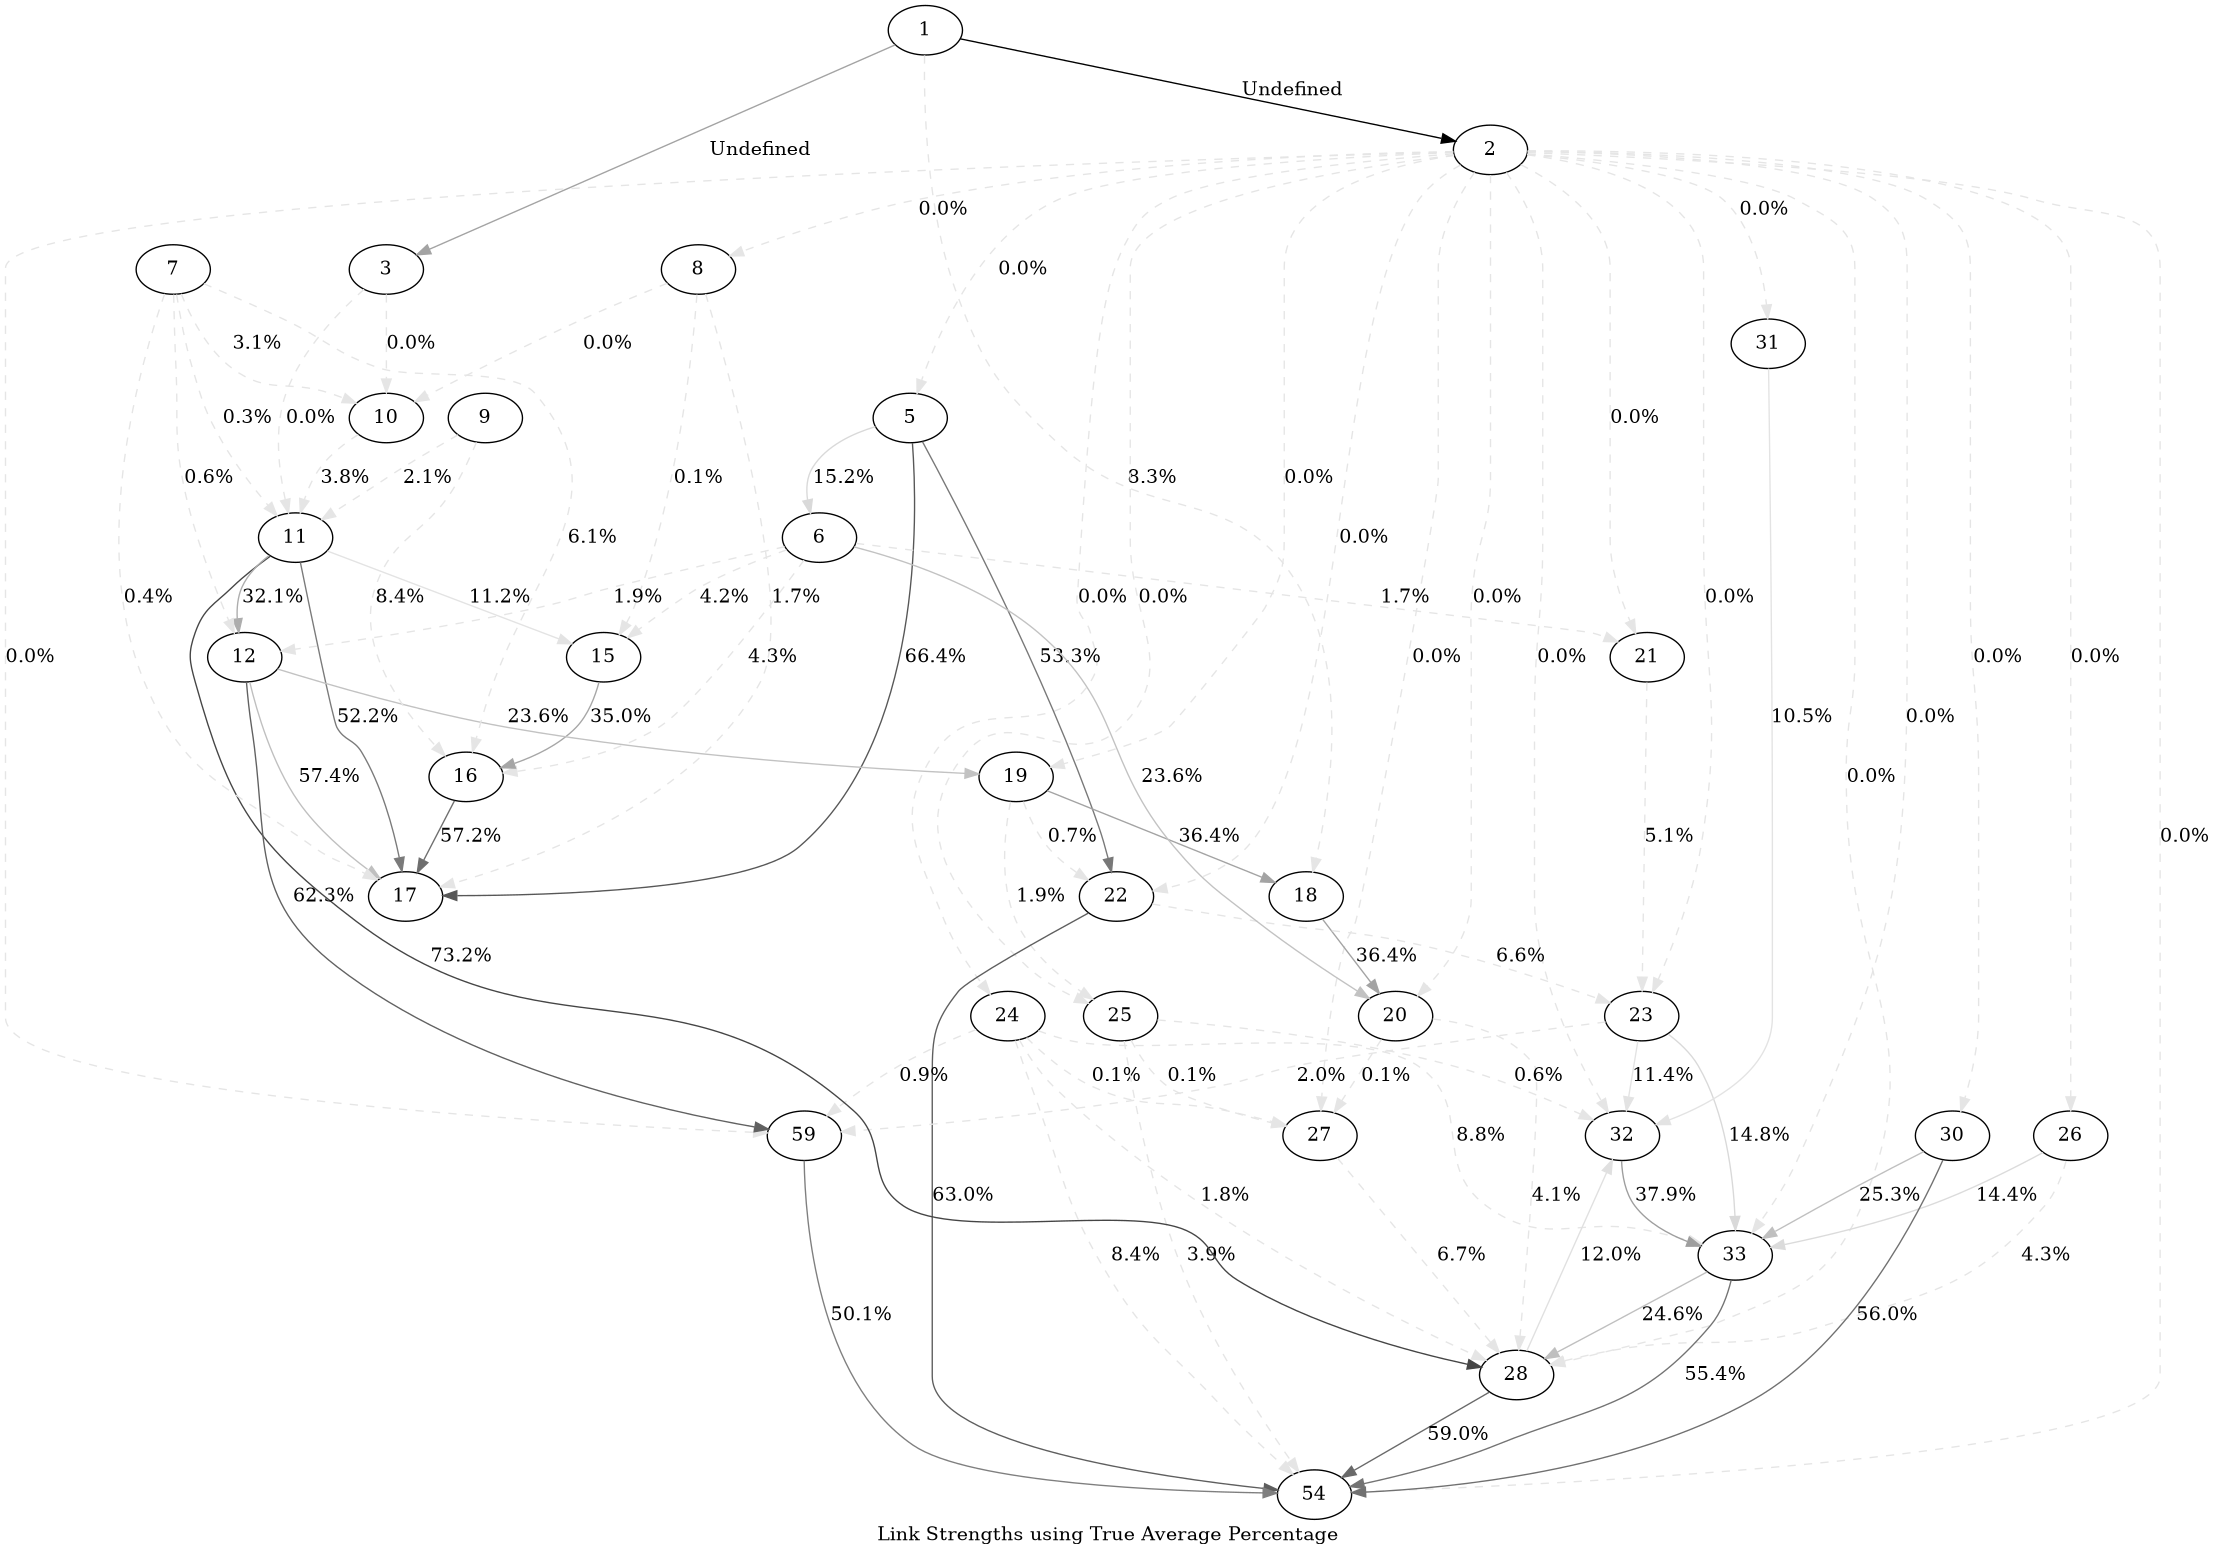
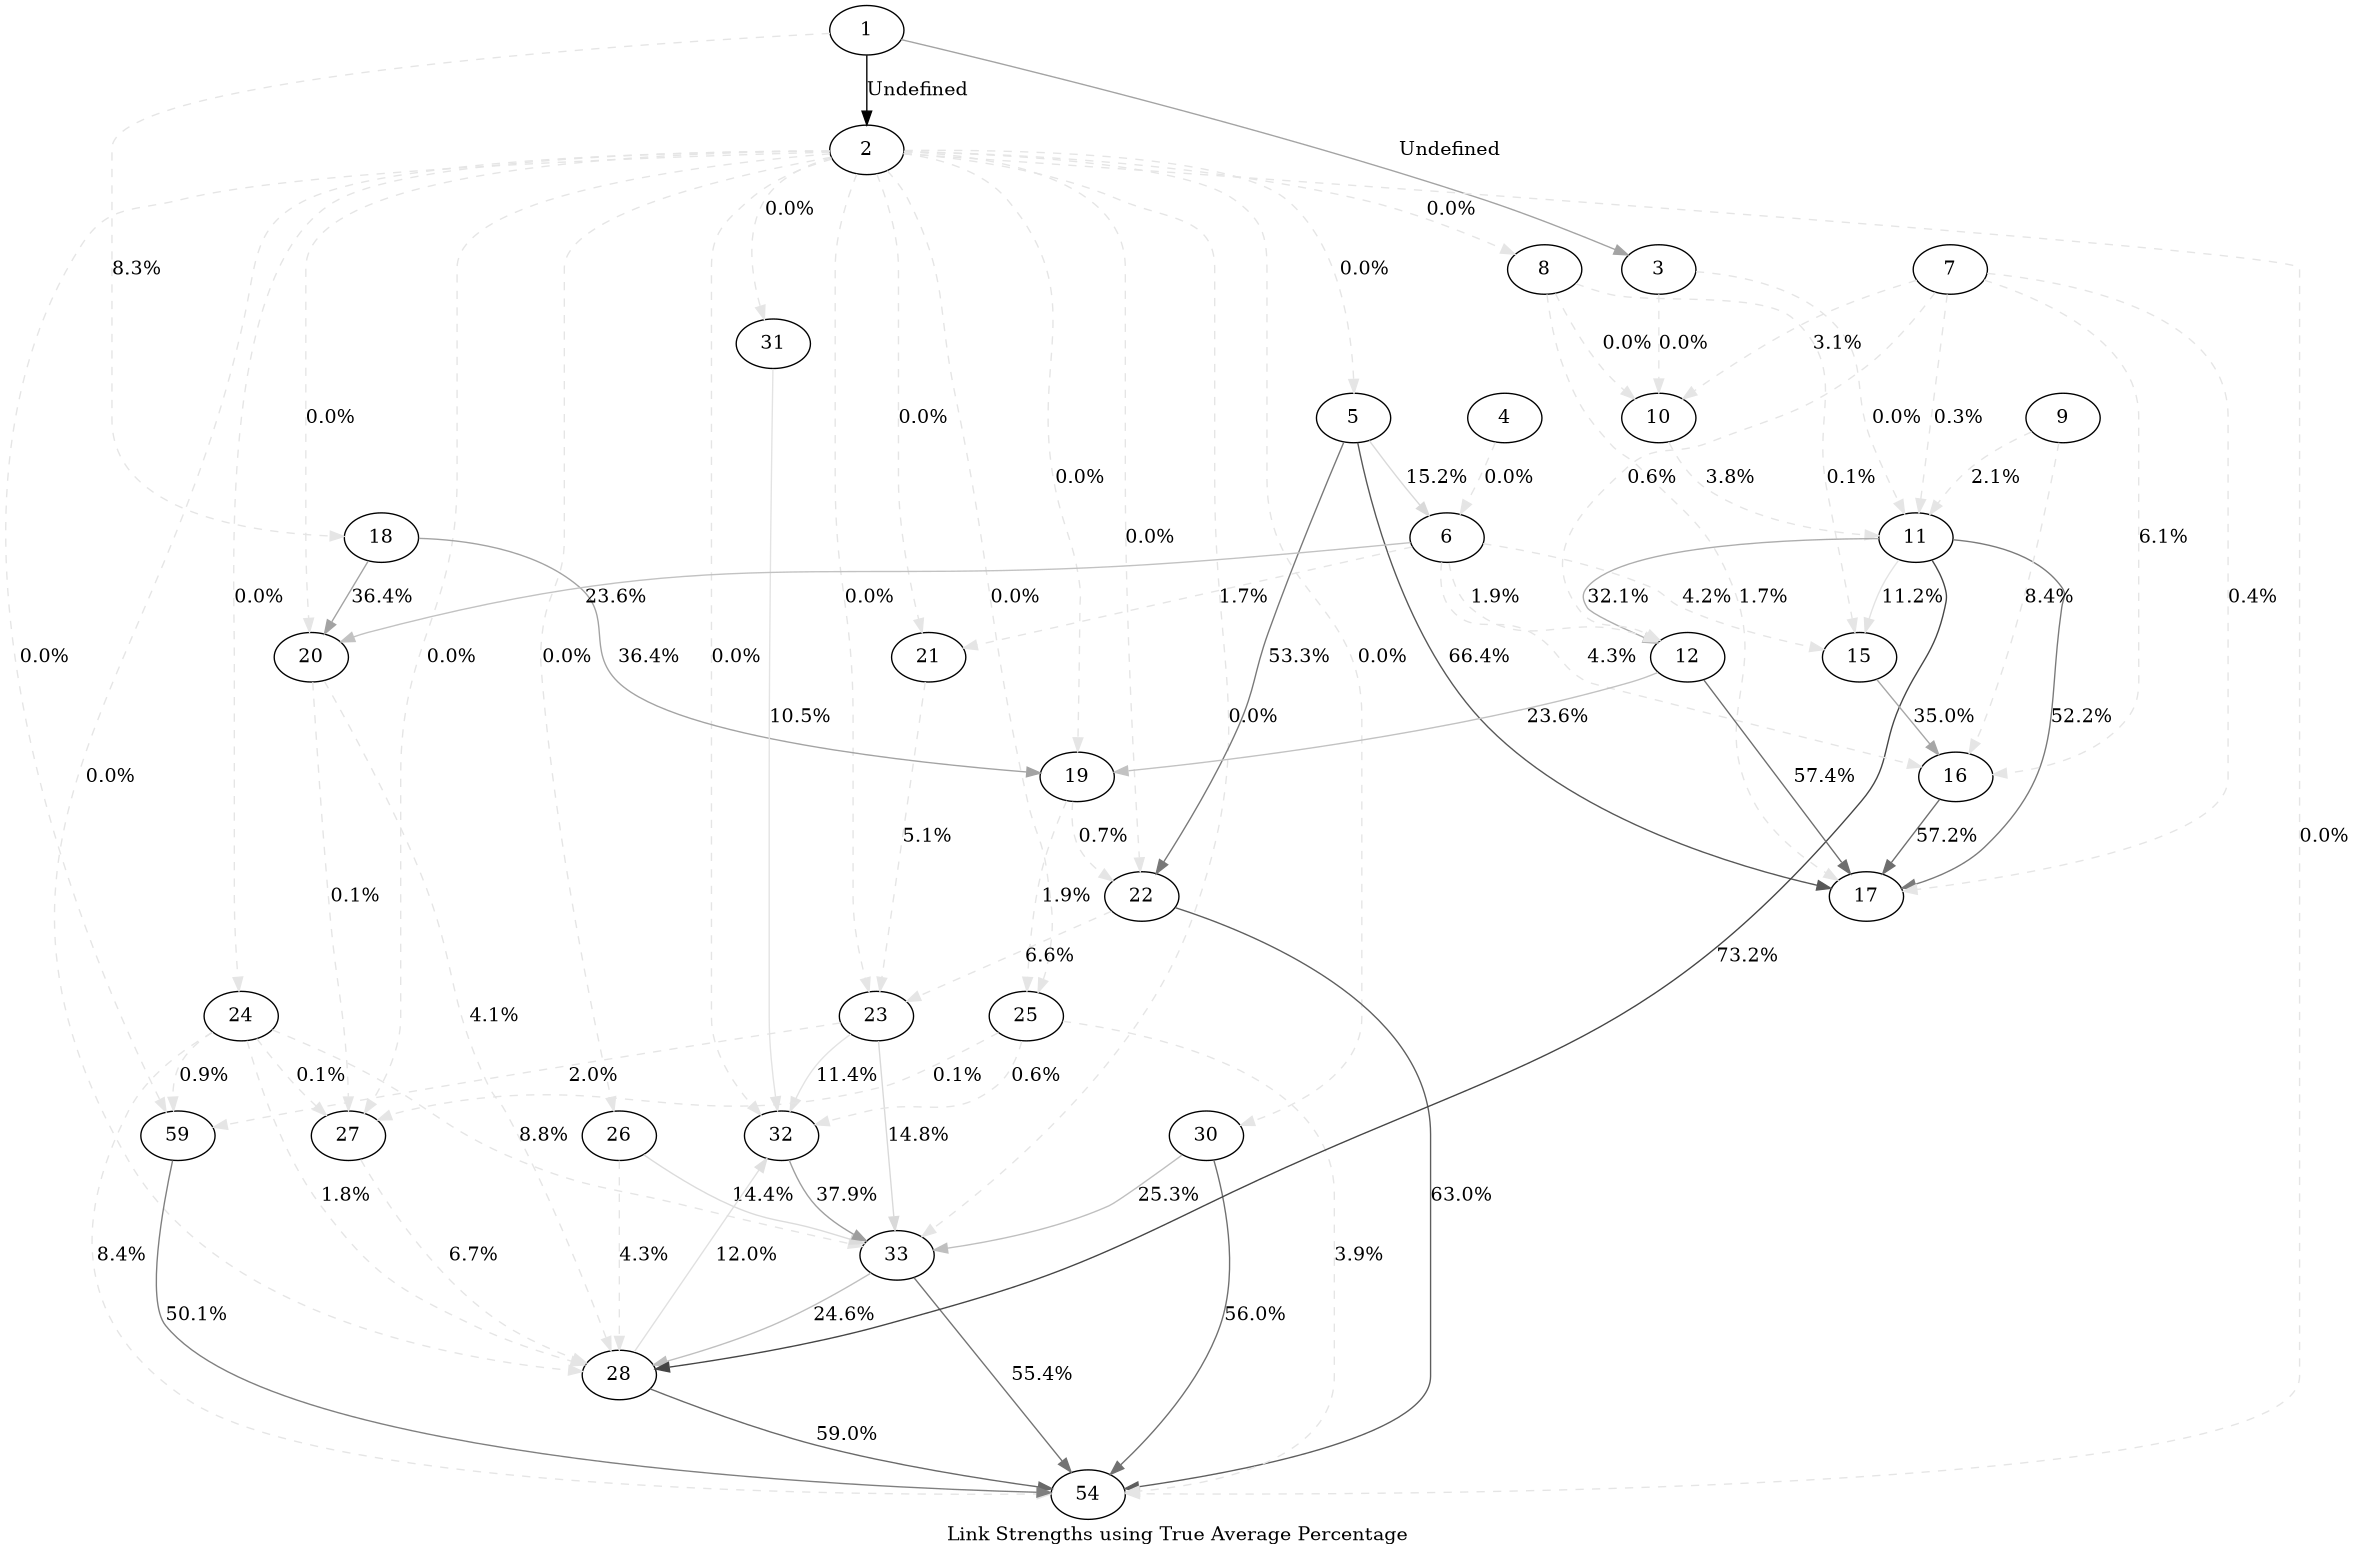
none -> (1505, 418)
(290, 788) -> (1773, 771)
(1149, 832) -> (683, 715)
(396, 1006) -> none
